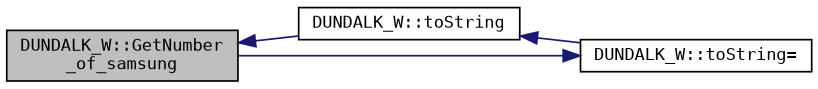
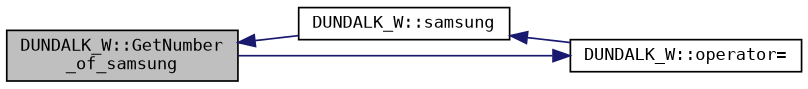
(409, 24) -> (404, 24)
(696, 56) -> (686, 56)
